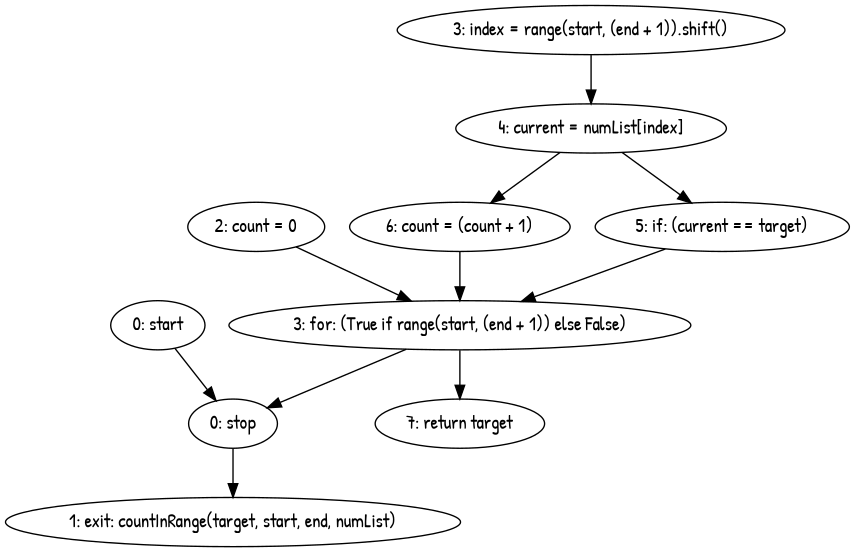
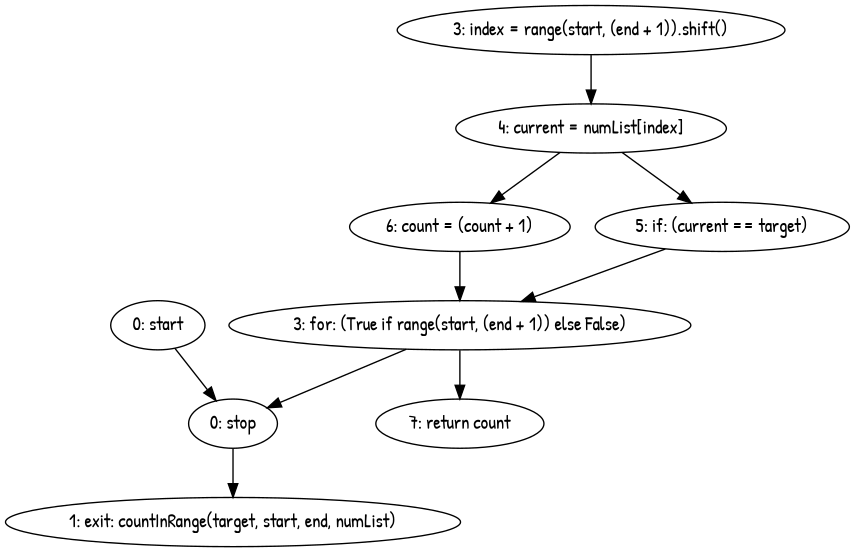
(256, 227) -> none
(460, 424) -> (460, 424)
